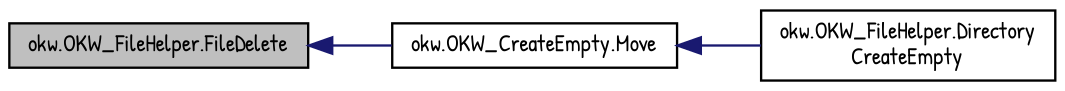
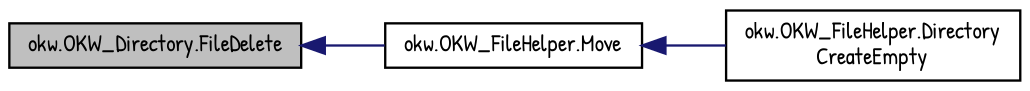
(159, 46) -> (155, 46)
(535, 46) -> (514, 46)
